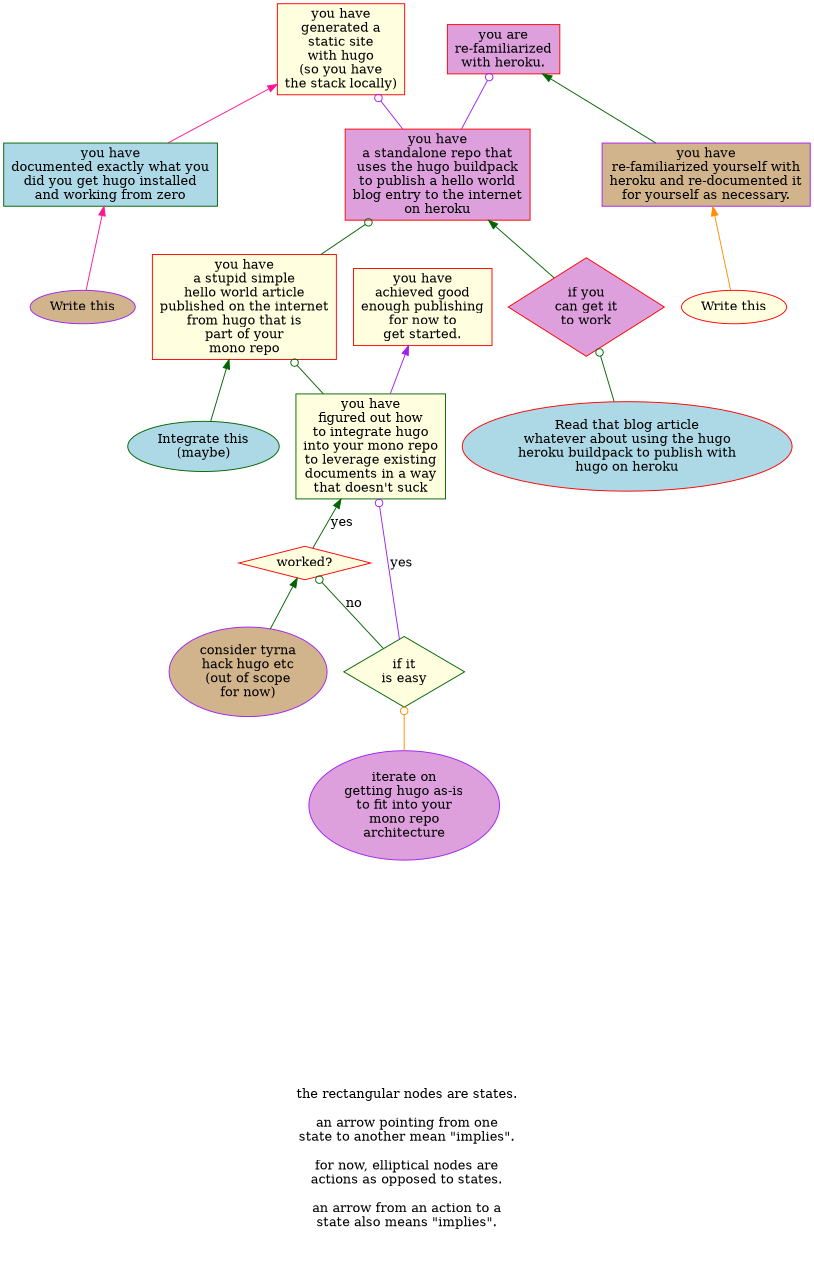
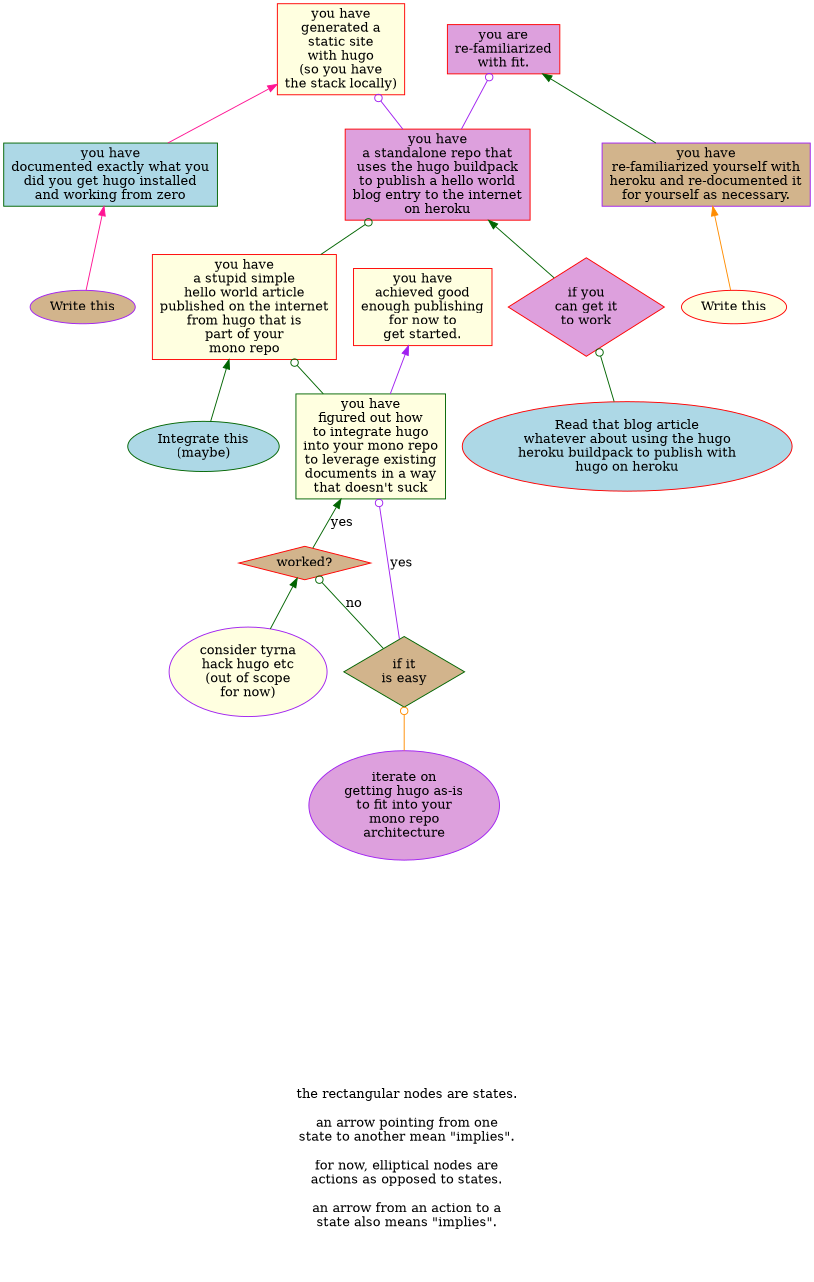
(504, 49) -> (504, 49)
(305, 563) -> (305, 563)
(248, 672) -> (248, 672)
(404, 672) -> (404, 672)
